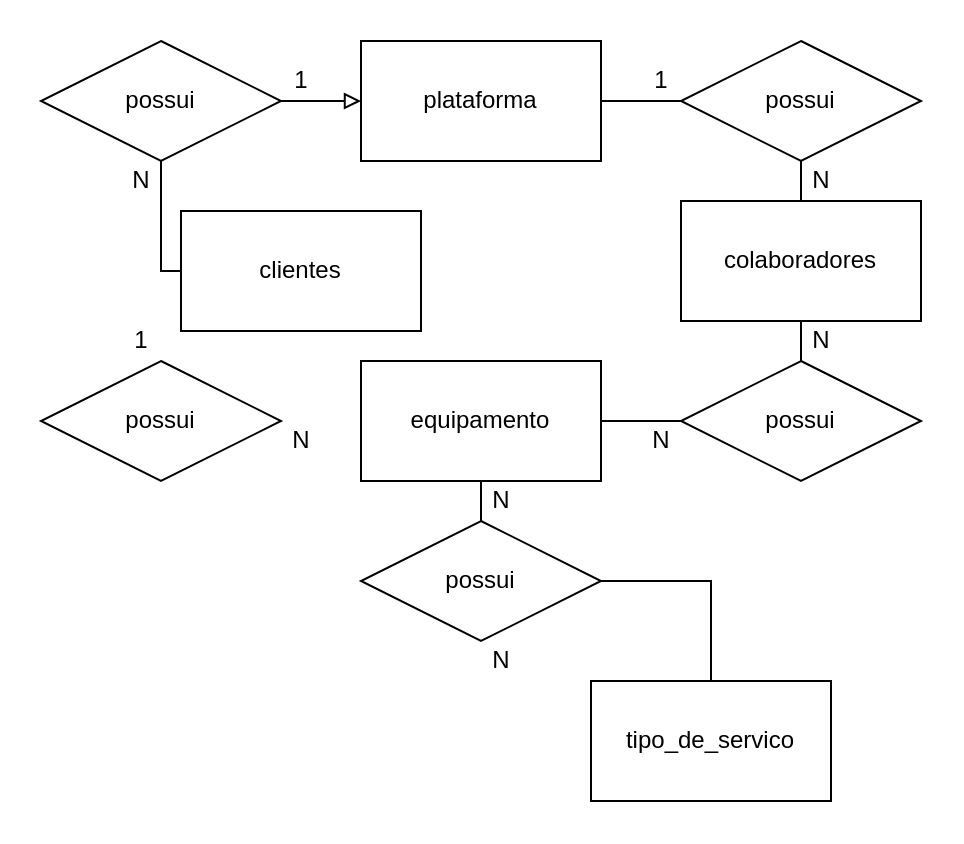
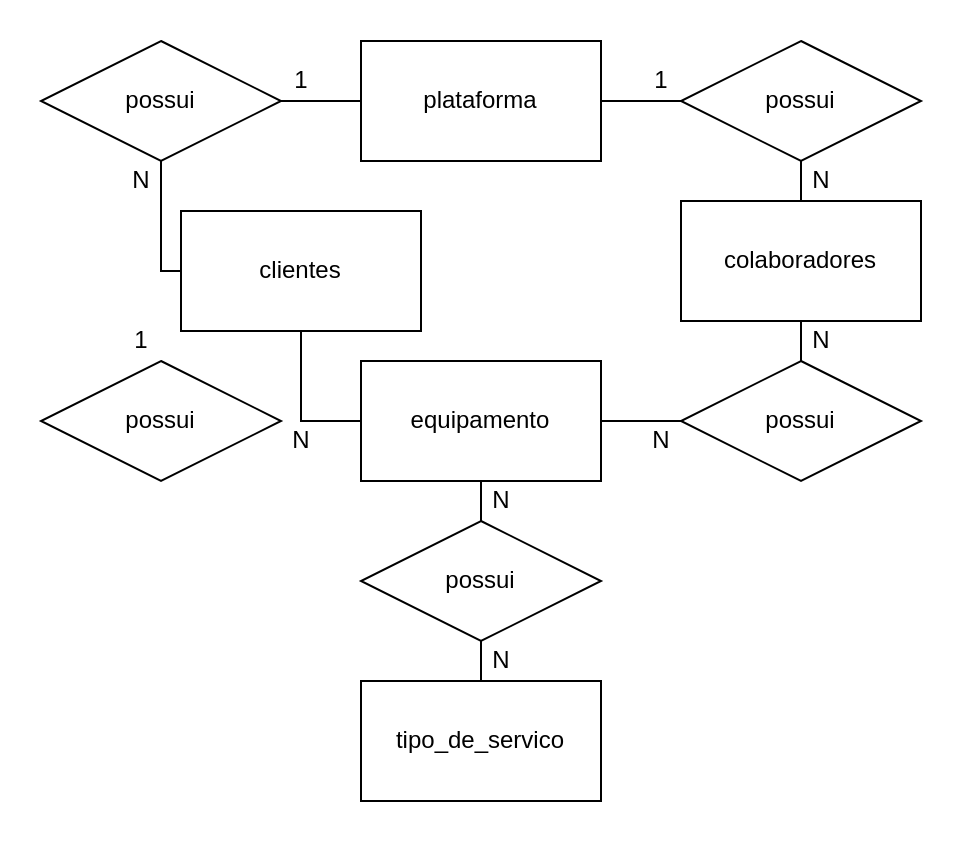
(343, 101) -> (350, 101)
none -> (301, 406)
(711, 741) -> (481, 741)
